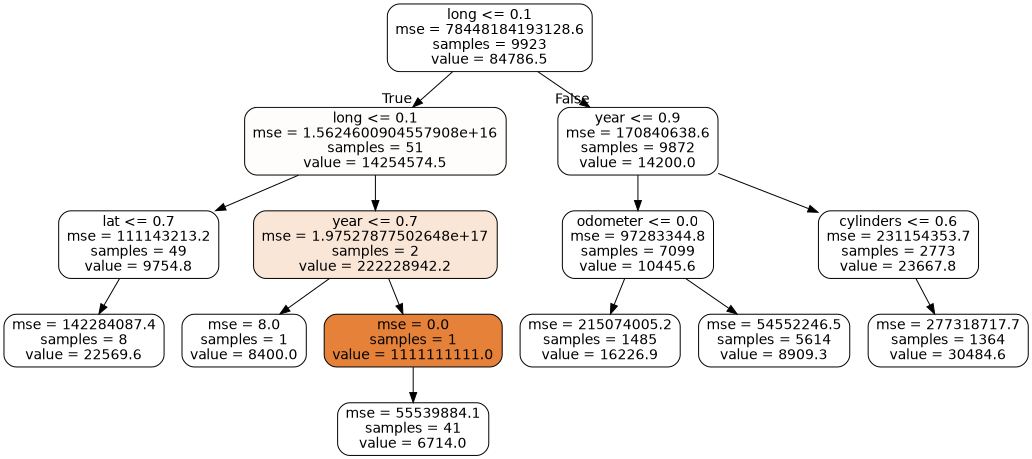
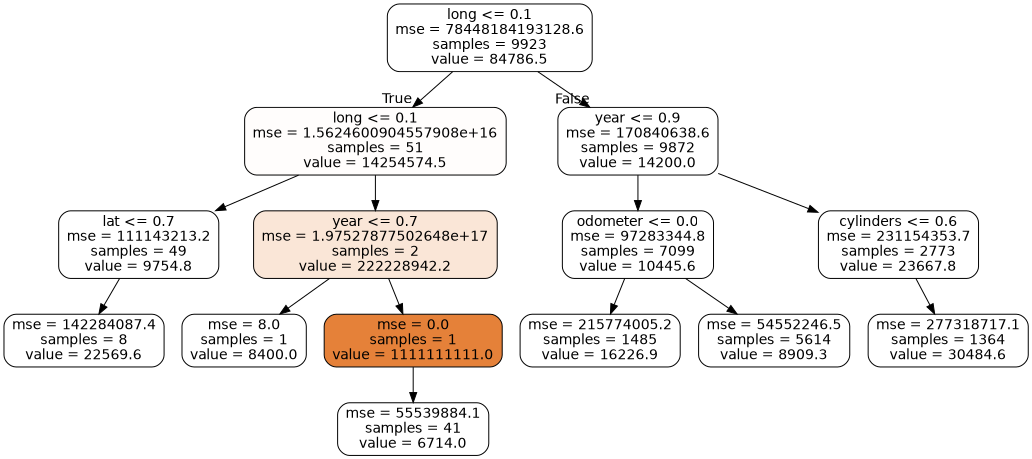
(600, 341) -> (600, 341)
(948, 341) -> (948, 341)
